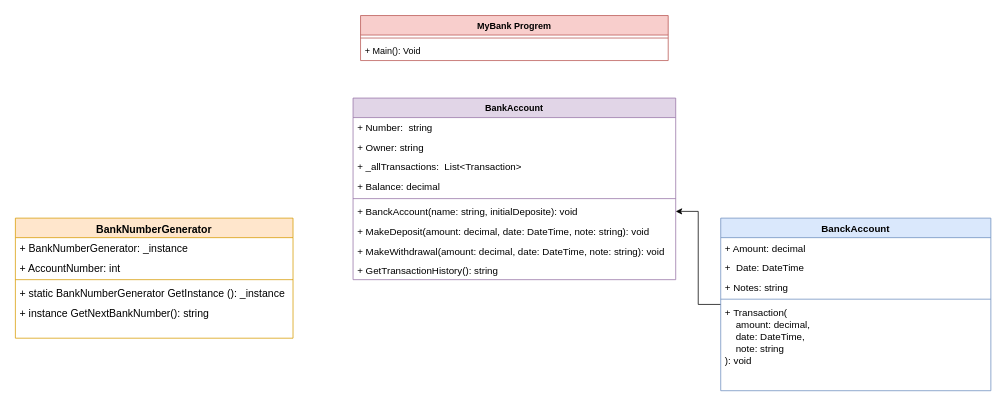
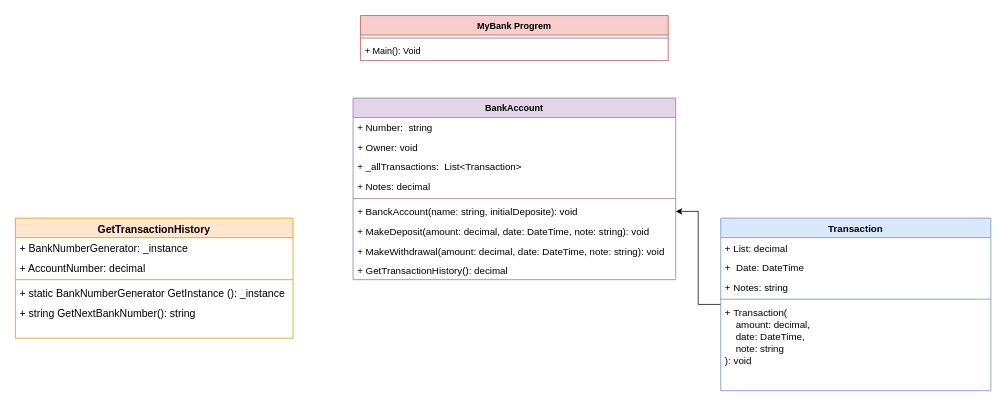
(393, 148) -> (387, 148)
(399, 187) -> (394, 187)
(154, 229) -> (154, 229)
(855, 229) -> (855, 229)
(765, 248) -> (758, 248)
(73, 268) -> (83, 268)
(439, 271) -> (441, 271)
(123, 313) -> (117, 313)
